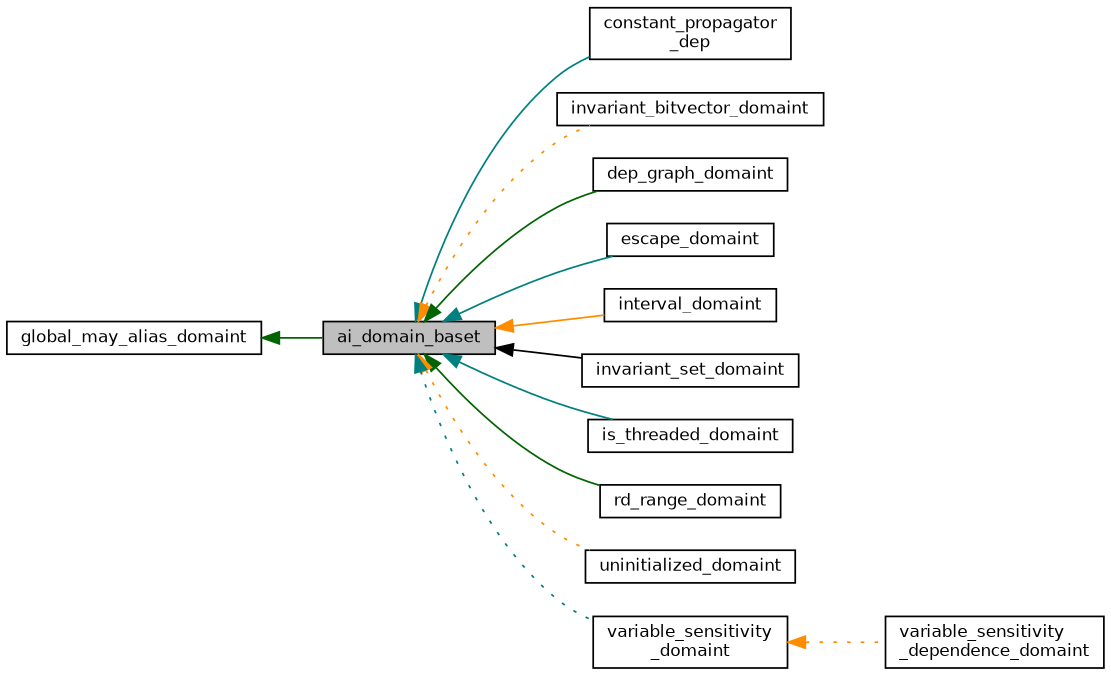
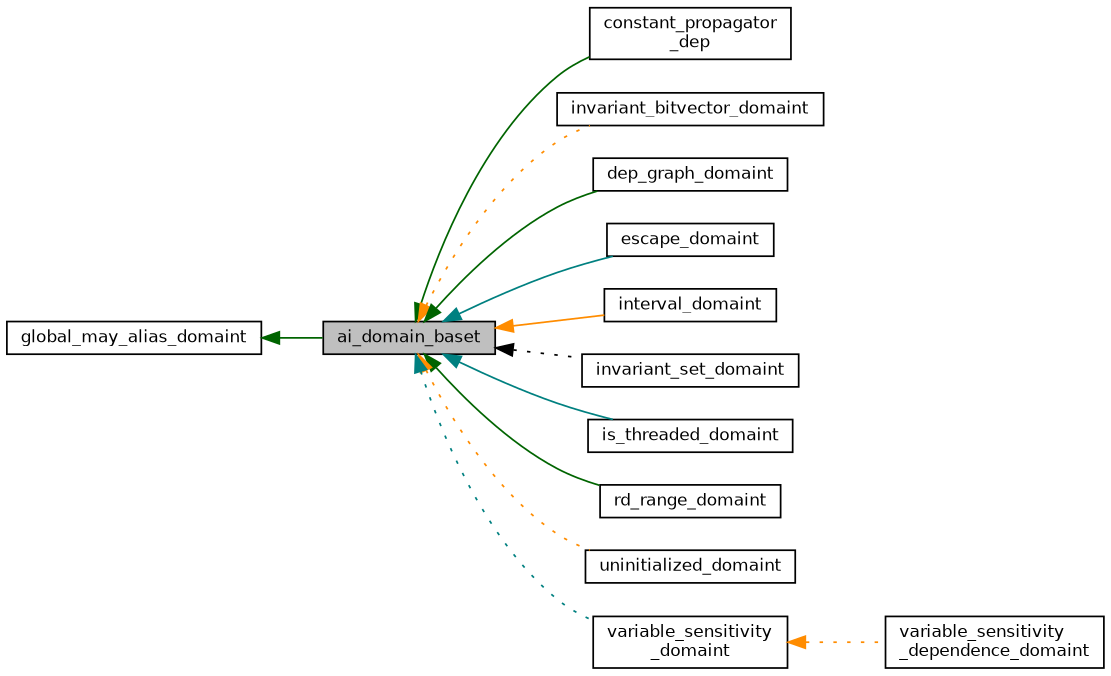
(484, 165) -> (484, 165)
(548, 354) -> (548, 354)
